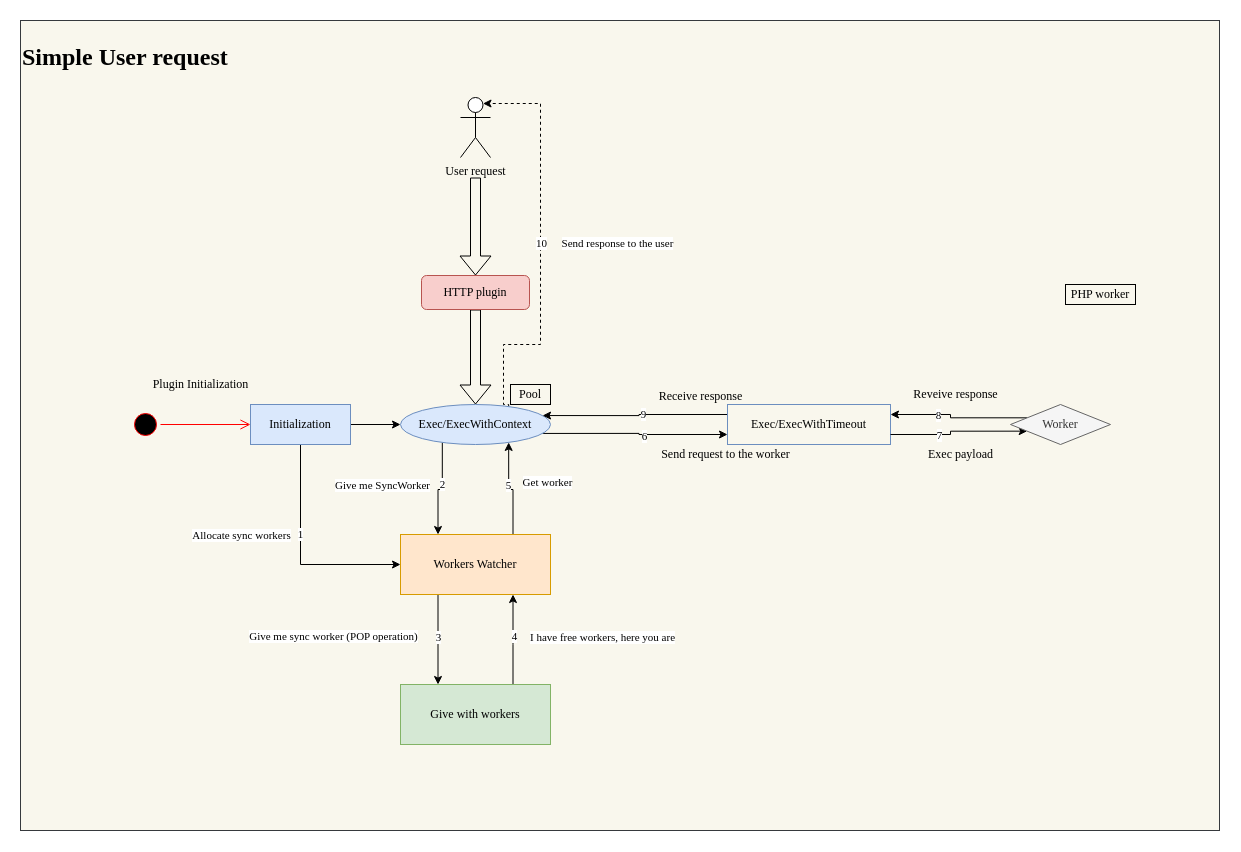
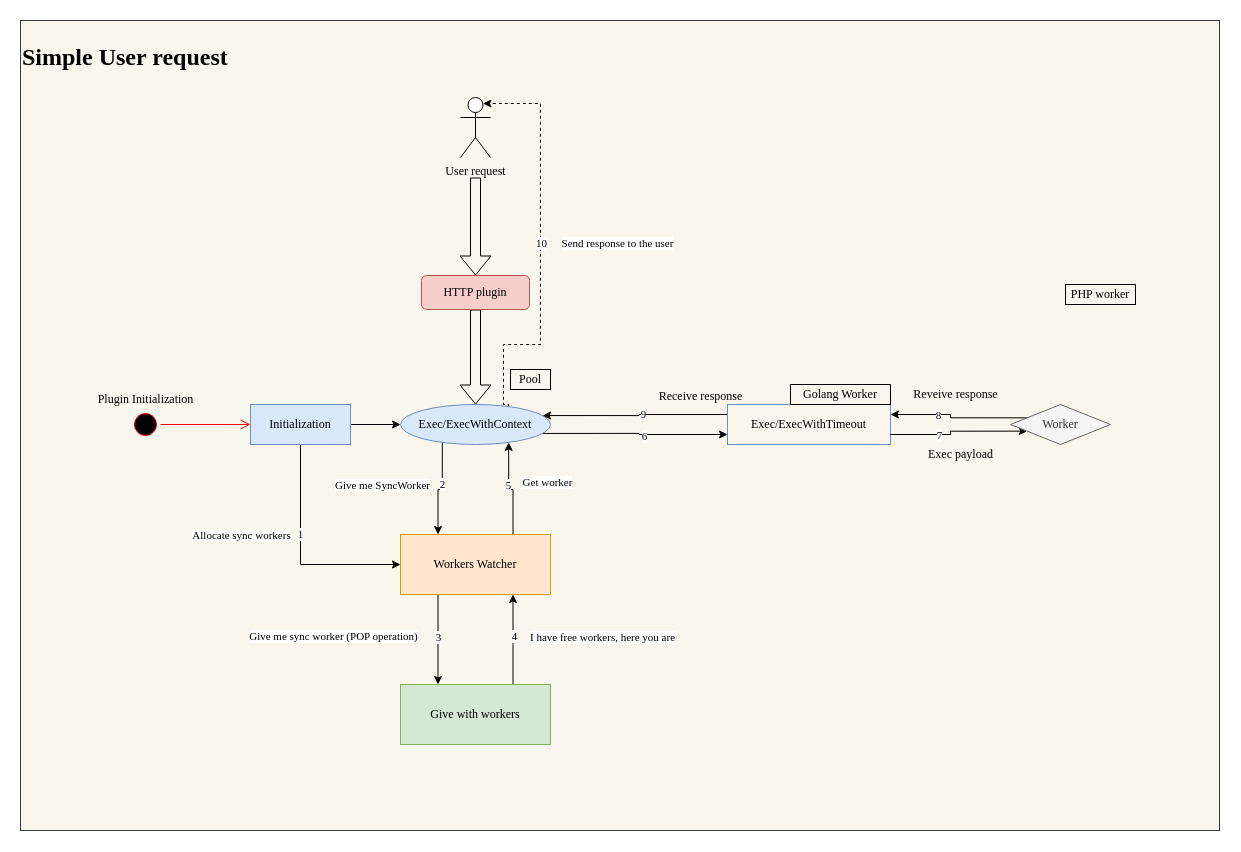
(201, 385) -> (146, 400)
(531, 395) -> (531, 380)
none -> (841, 395)
(726, 455) -> none
